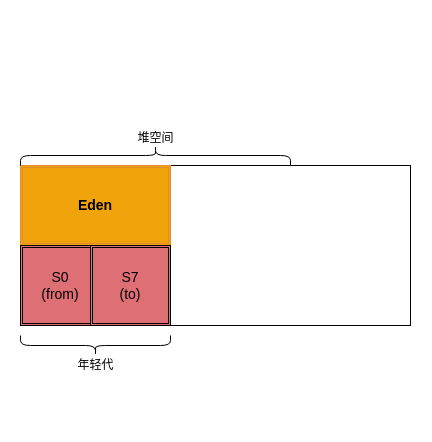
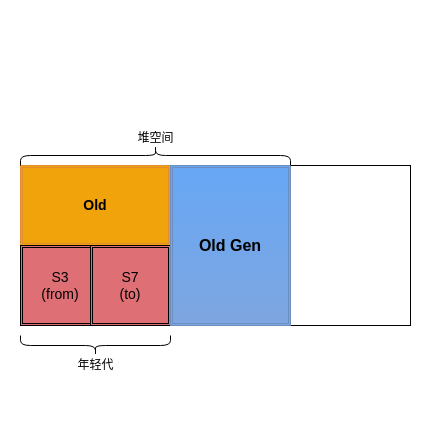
(96, 206) -> (96, 206)
none -> (231, 246)
(61, 286) -> (61, 286)
